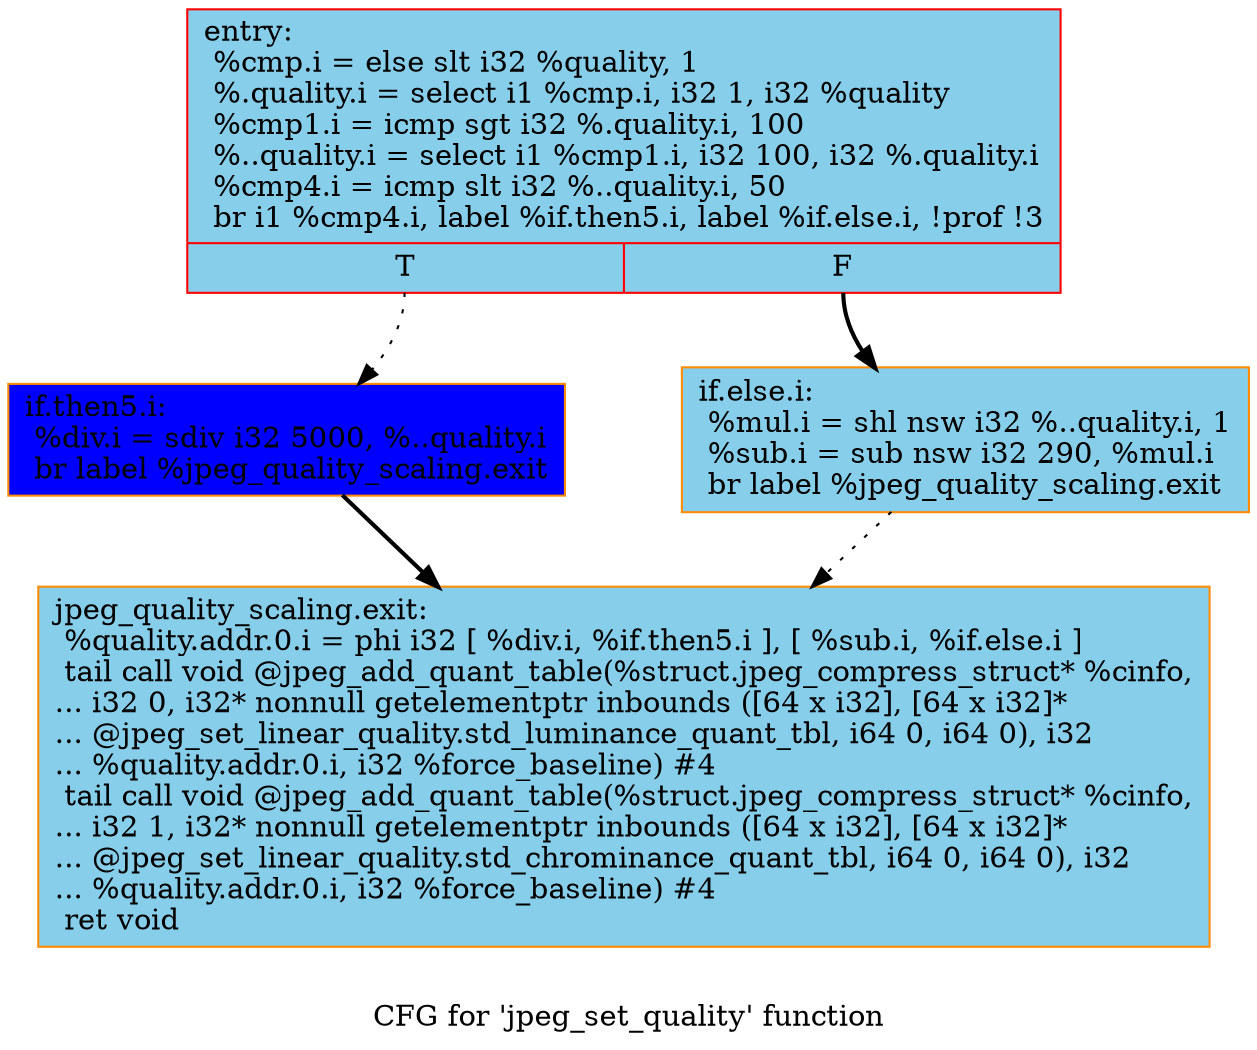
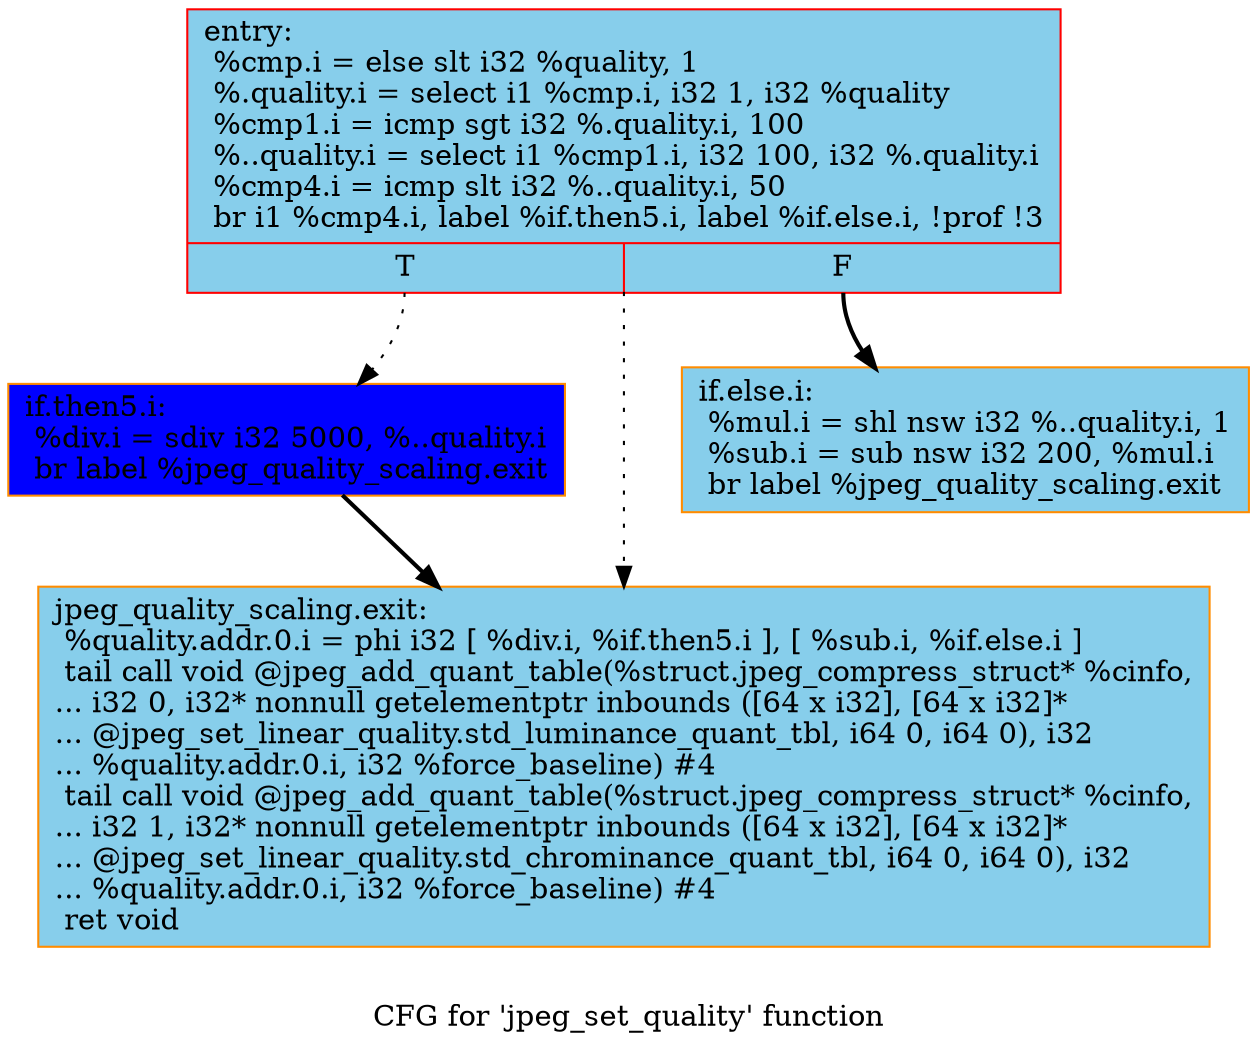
(957, 454) -> (957, 454)
(859, 542) -> (624, 429)
